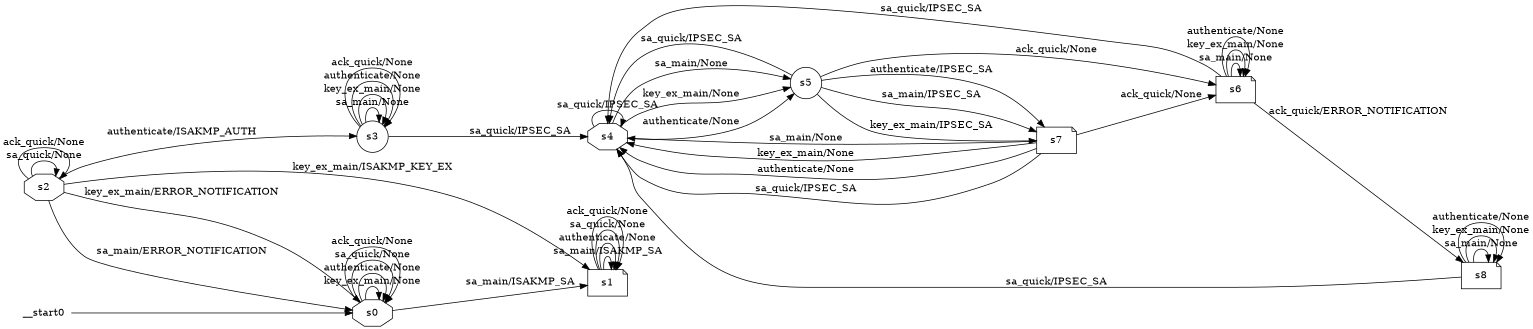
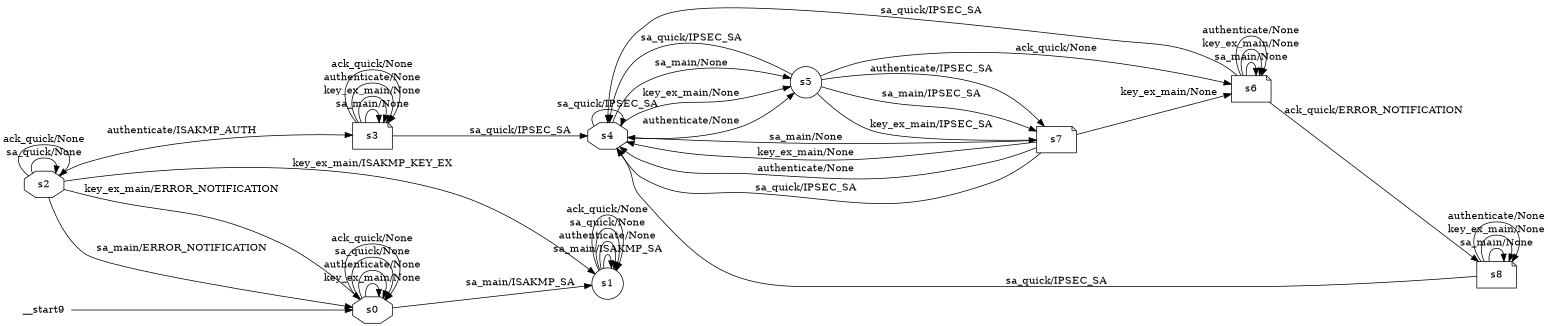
(1162, 94) -> (1169, 92)
(373, 137) -> (373, 136)
(608, 283) -> (608, 284)
(44, 313) -> (44, 310)
